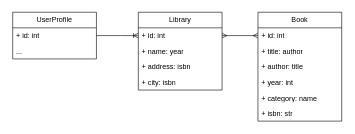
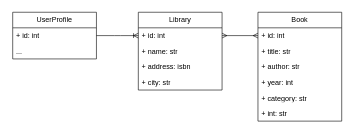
(163, 52) -> (161, 52)
(287, 52) -> (281, 52)
(287, 68) -> (285, 68)
(161, 83) -> (160, 83)
(291, 99) -> (289, 99)
(280, 114) -> (278, 114)
